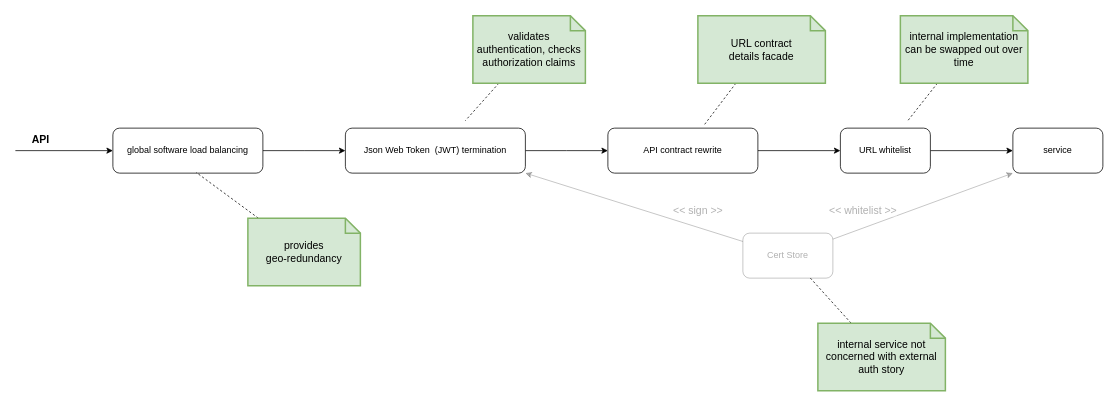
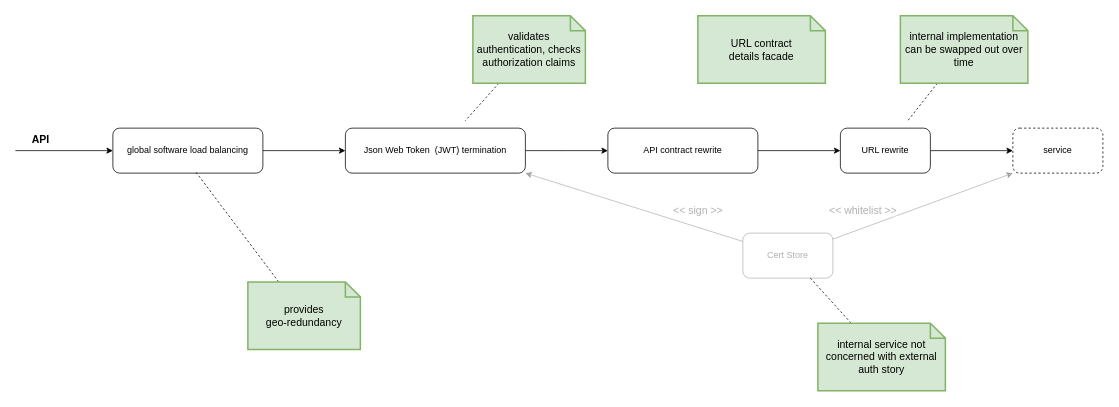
(721, 103) -> none
(885, 150) -> (885, 150)
(1058, 150) -> (1058, 150)
(304, 252) -> (304, 315)
